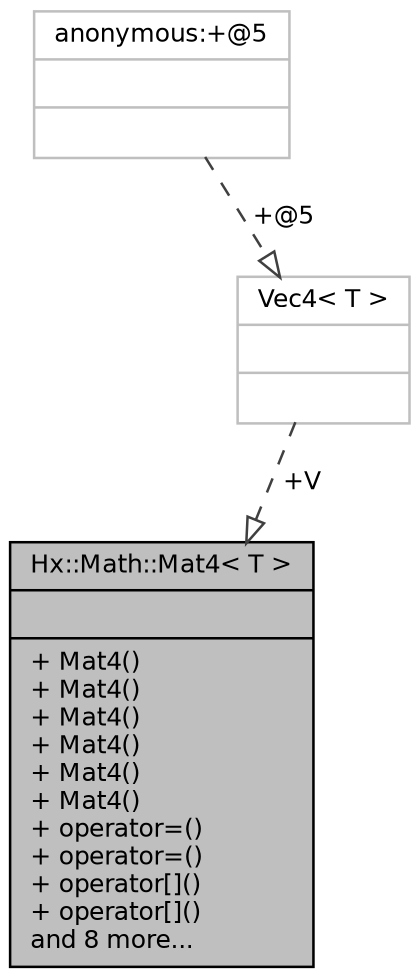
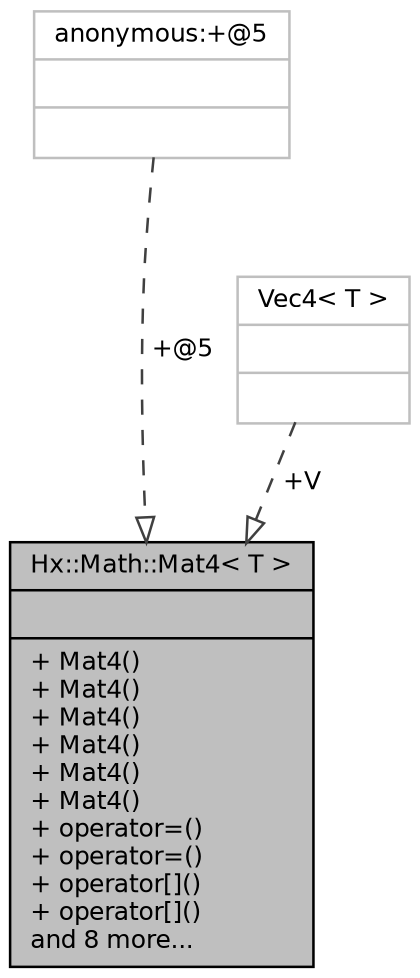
(236, 206) -> (142, 337)
